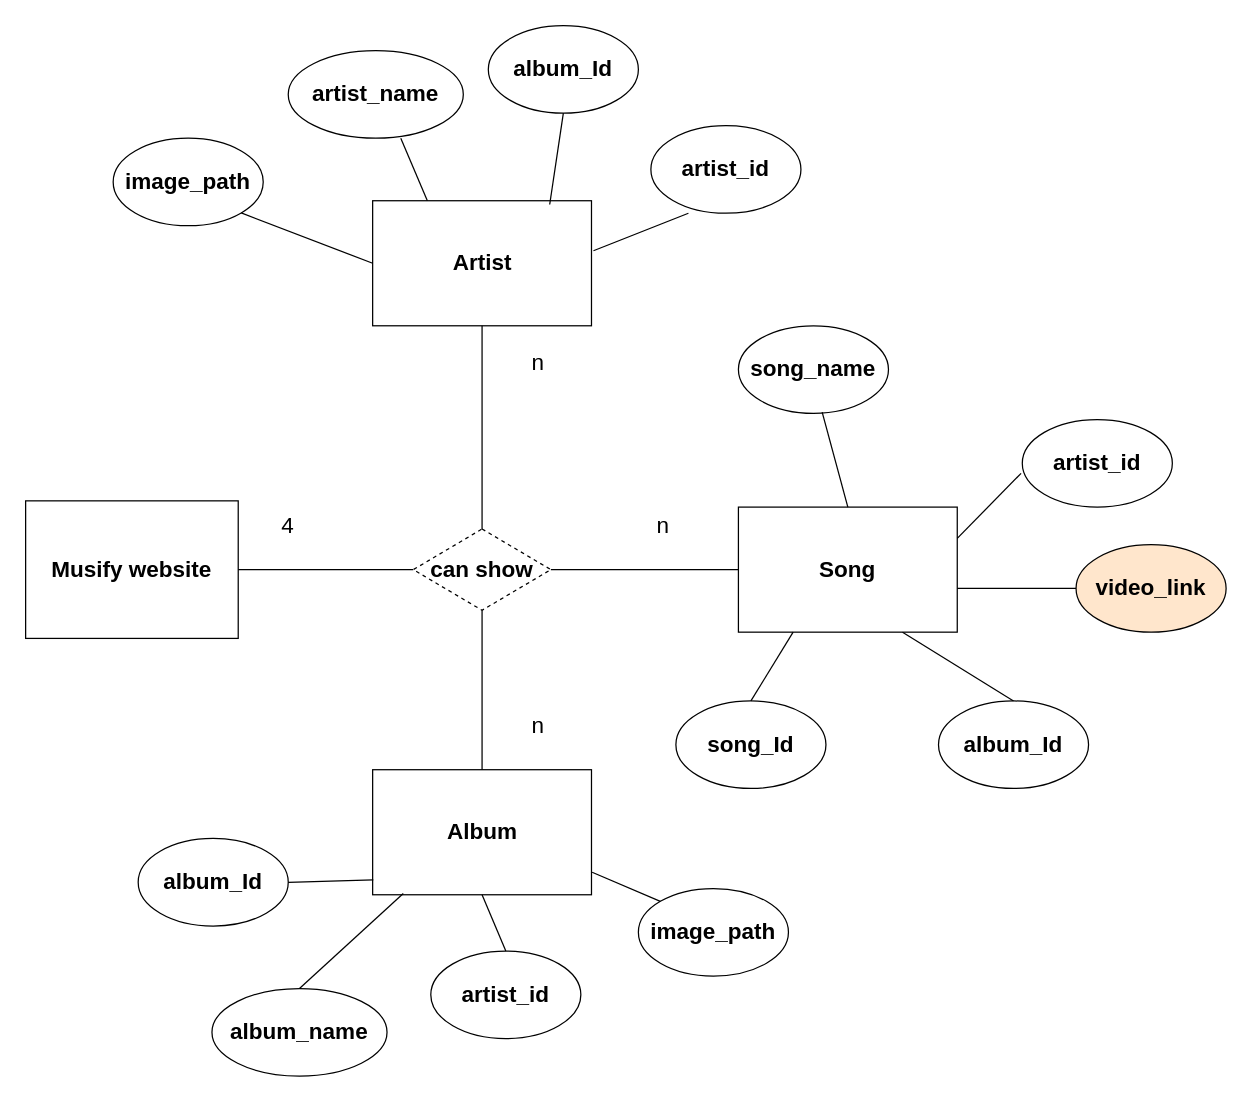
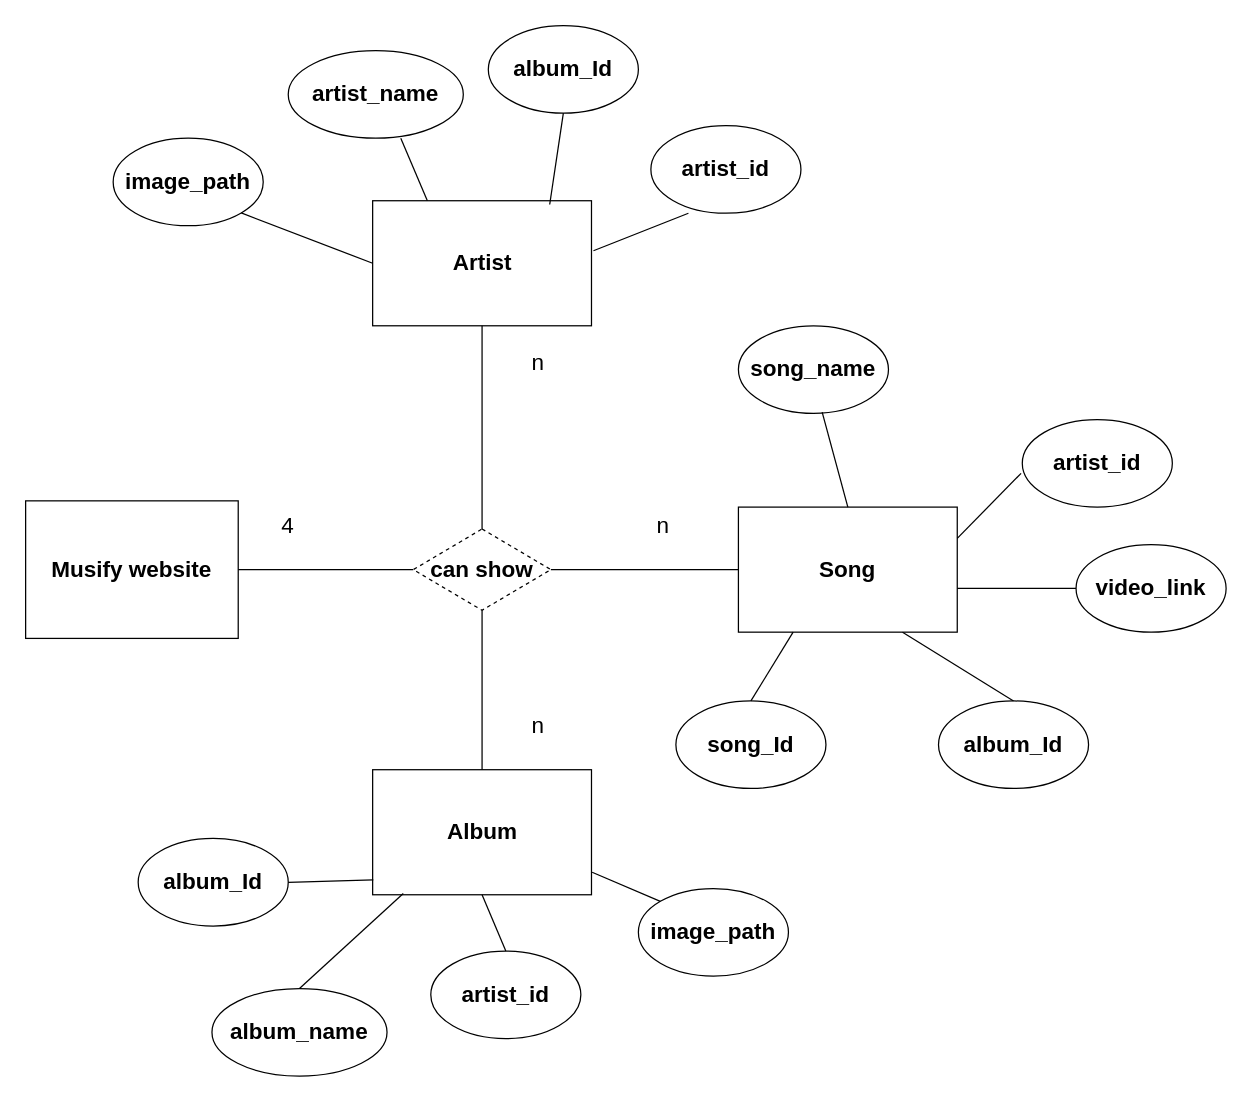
(1151, 588) -> (1151, 588)
